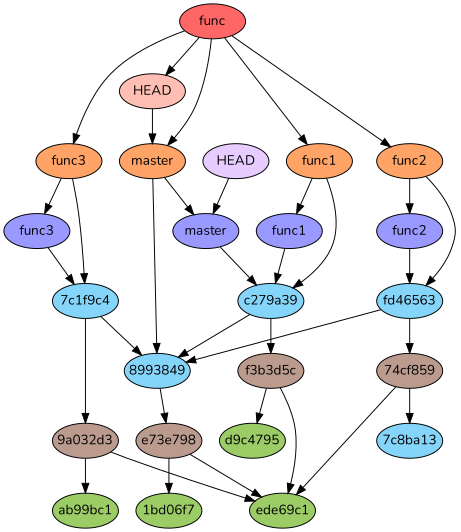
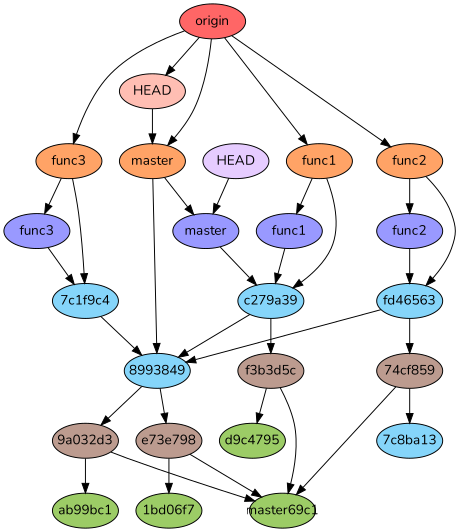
(213, 21) -> (213, 21)
(85, 366) -> (125, 402)
(283, 511) -> (283, 511)
